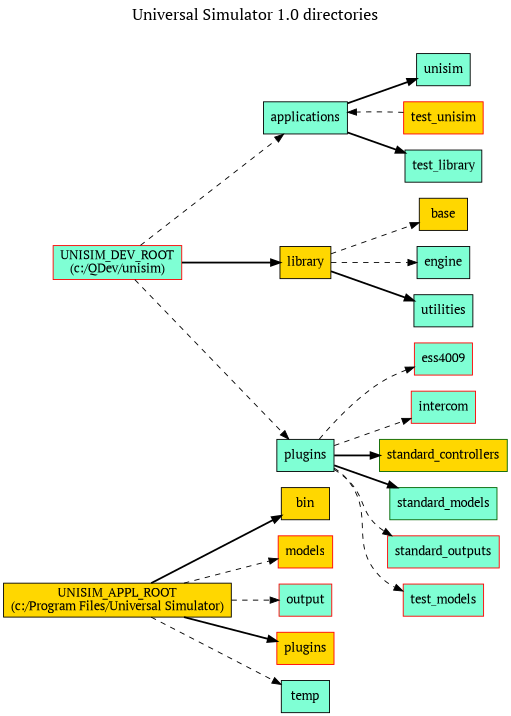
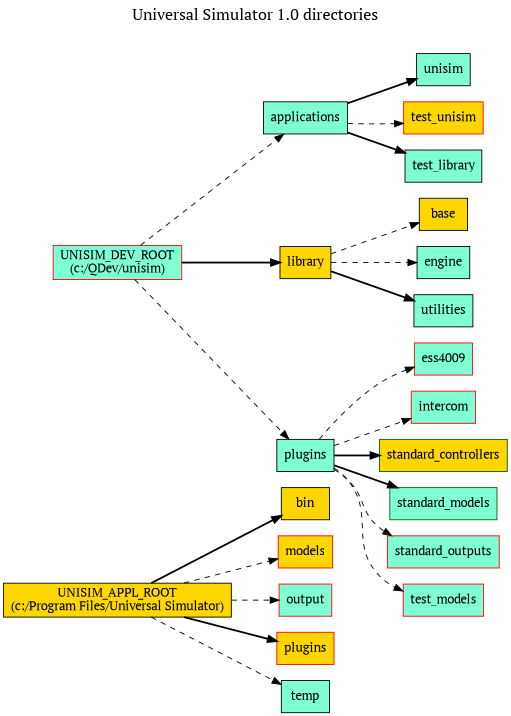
(380, 112) -> (371, 124)
